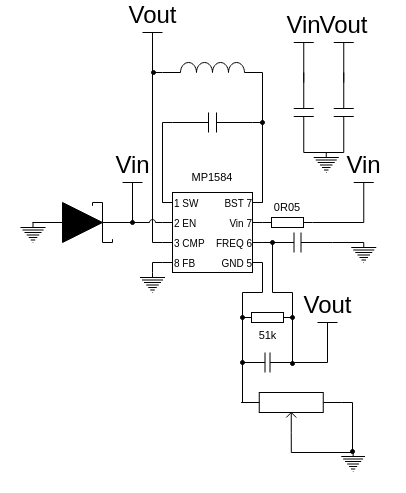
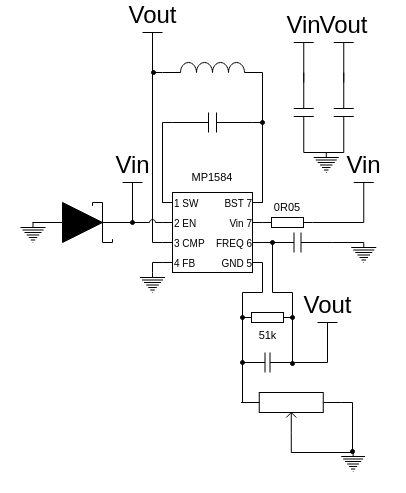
(184, 264) -> (184, 264)
